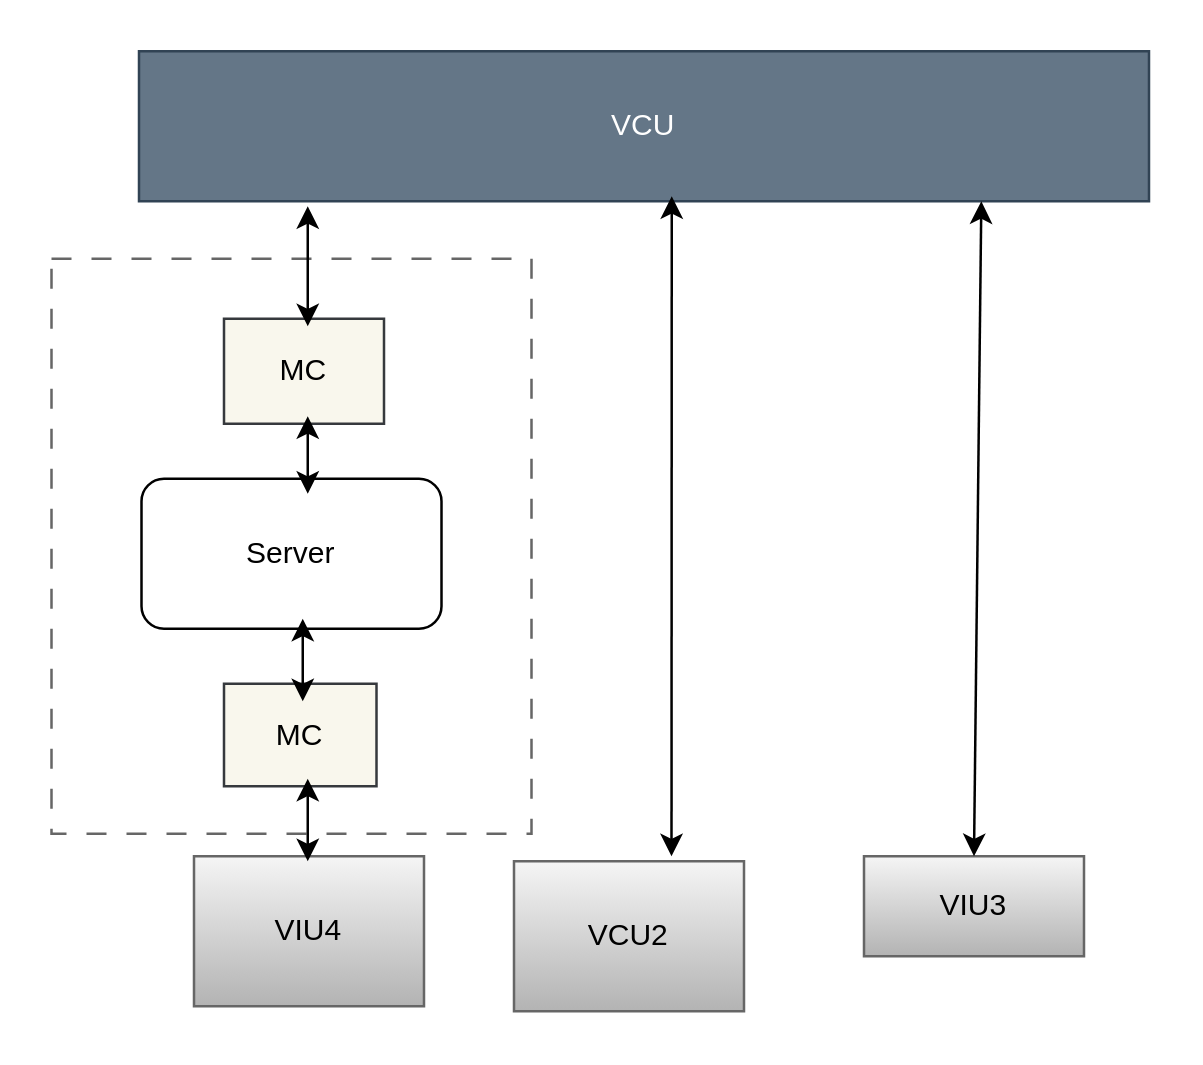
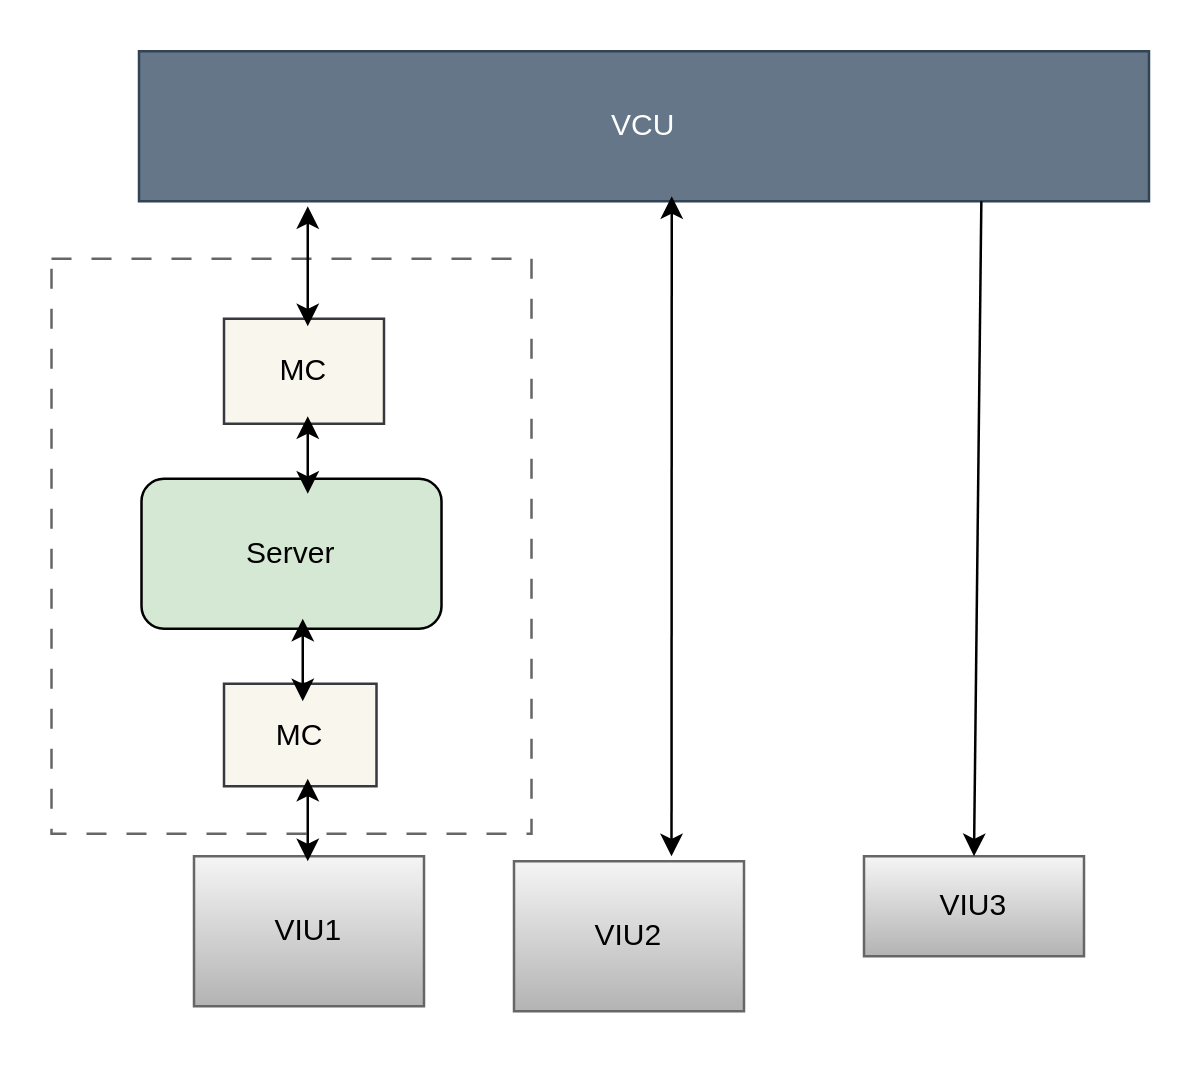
(981, 219) -> (981, 212)
(291, 554) -> (291, 554)
(309, 931) -> (309, 931)
(629, 936) -> (629, 936)
